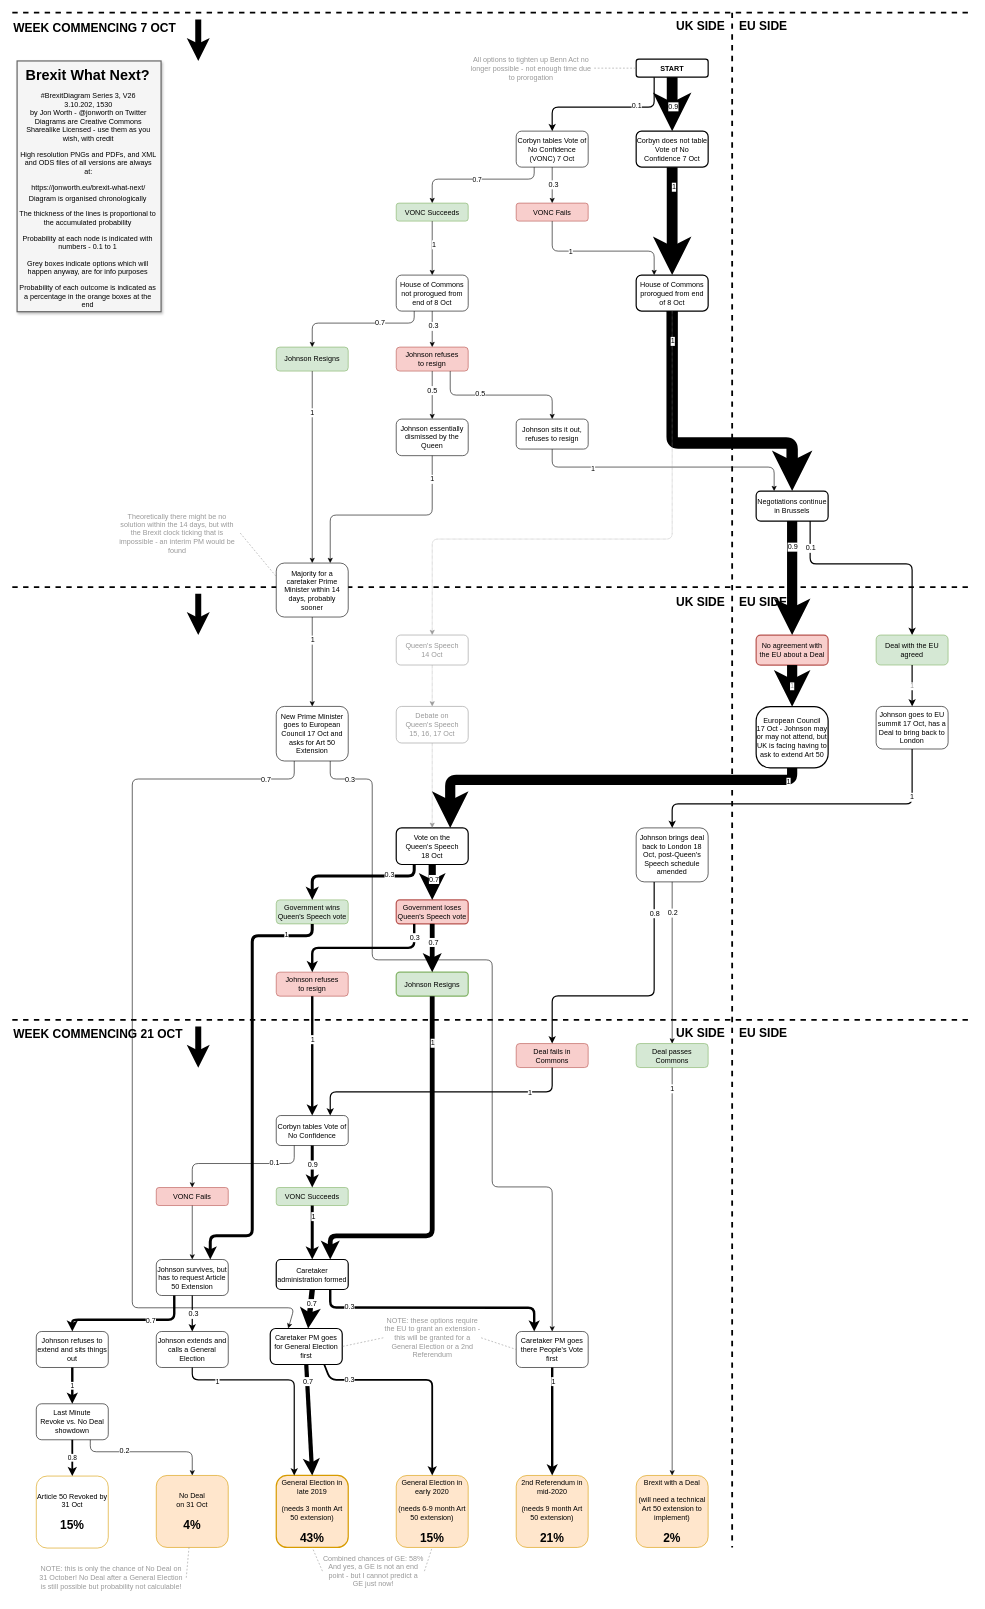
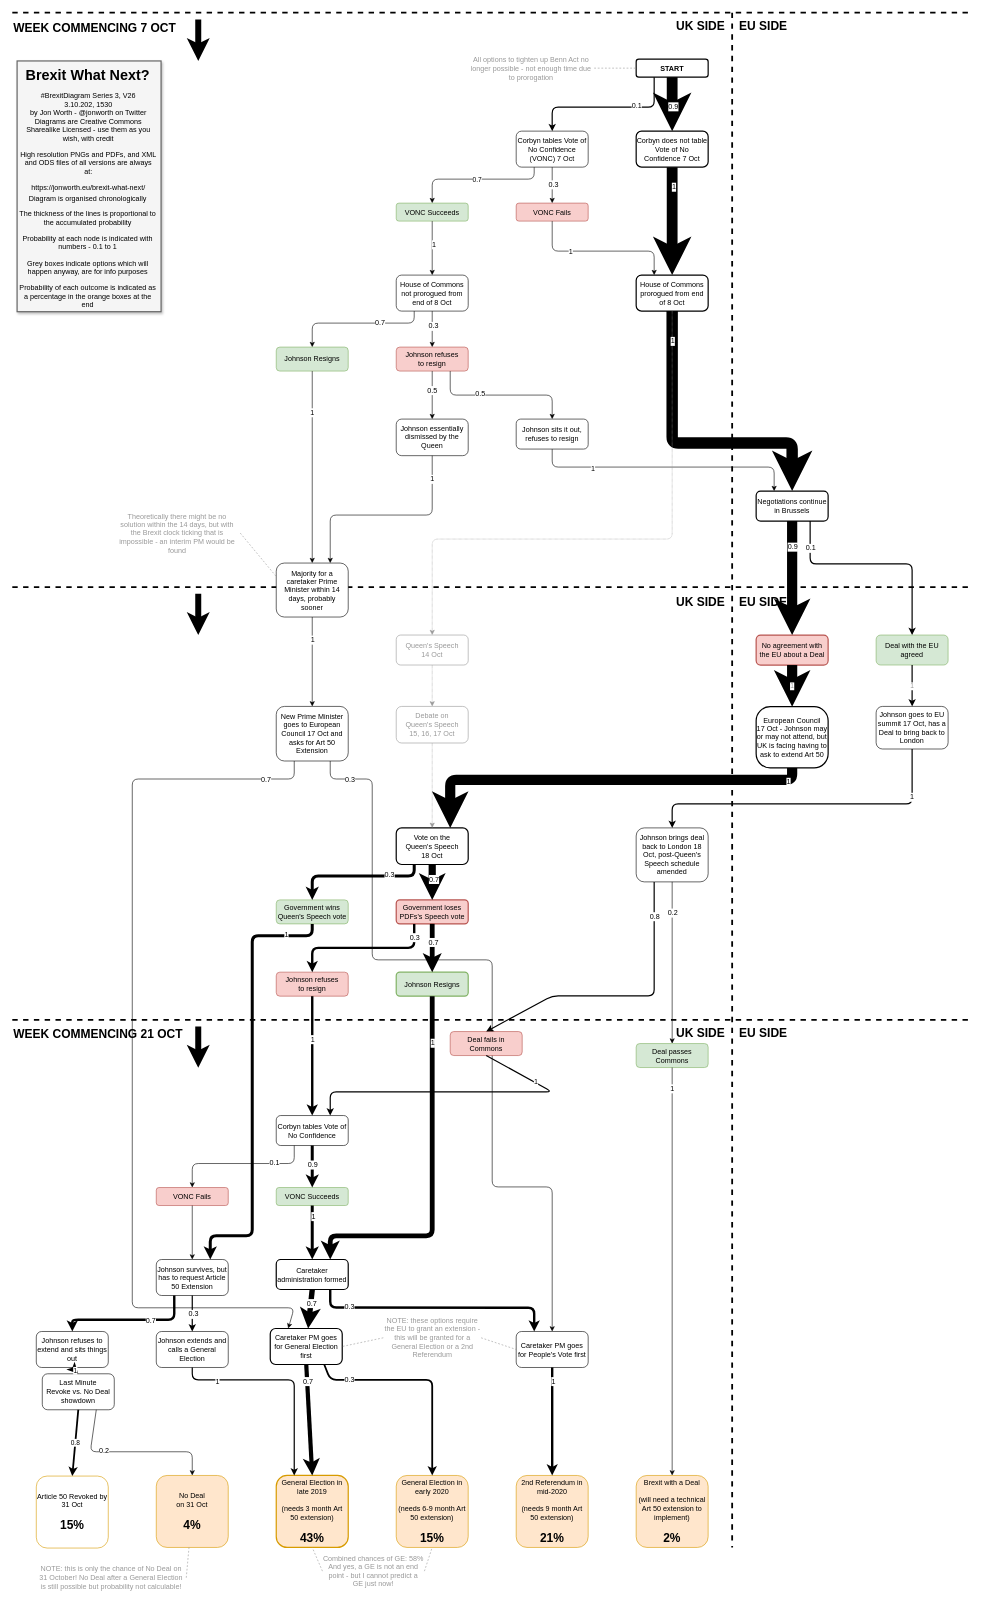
(432, 912) -> (432, 912)
(552, 1055) -> (486, 1043)
(552, 1350) -> (552, 1350)
(72, 1422) -> (78, 1392)
